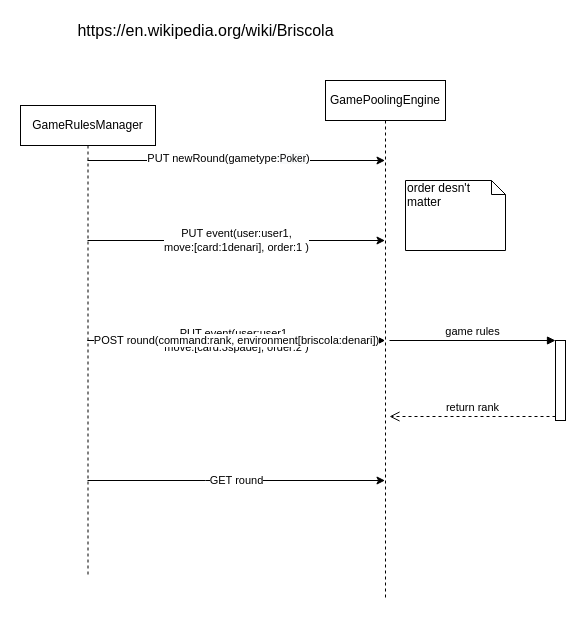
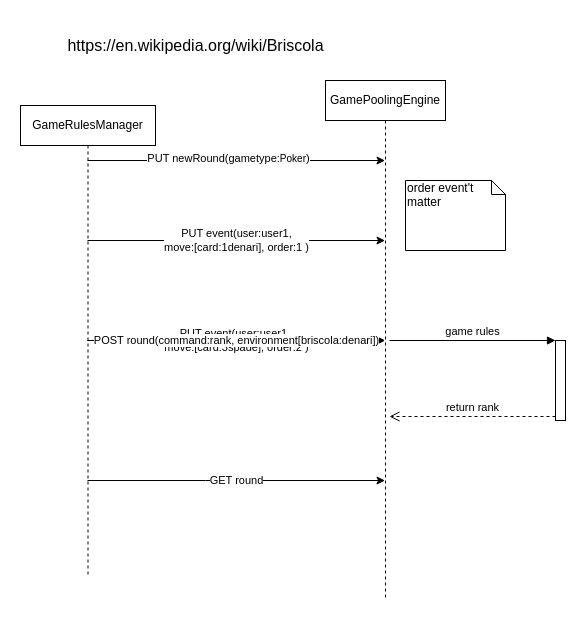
(206, 31) -> (196, 46)
(457, 196) -> (457, 196)
